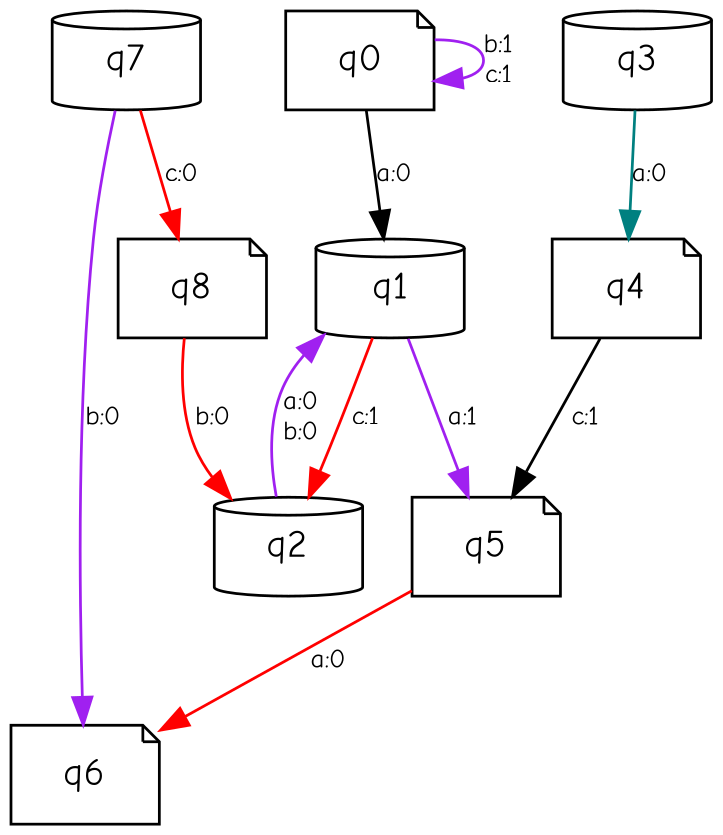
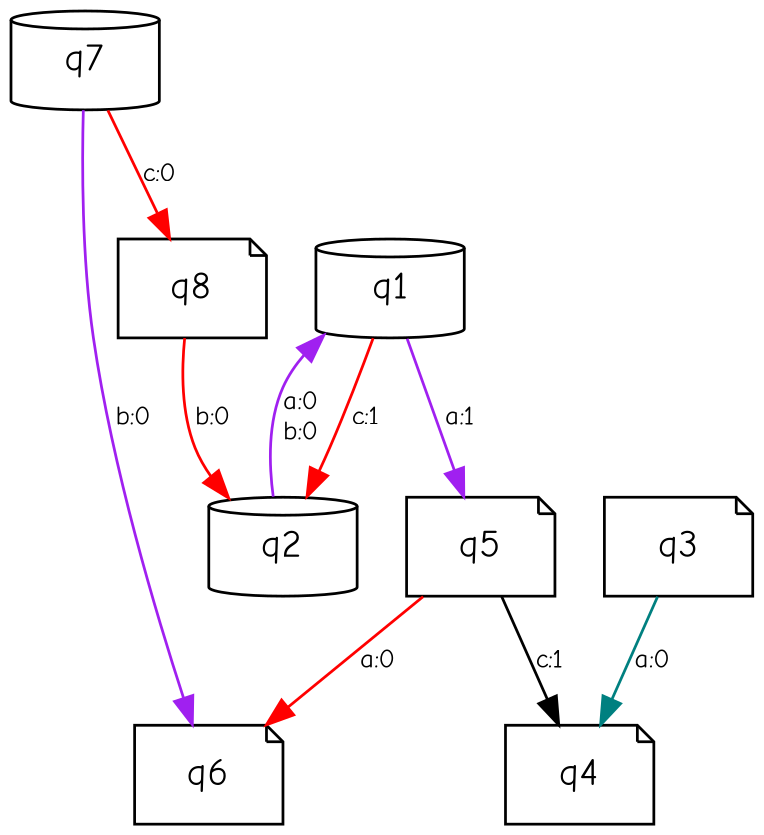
(360, 60) -> none
(637, 60) -> (679, 547)
(563, 405) -> (525, 648)
